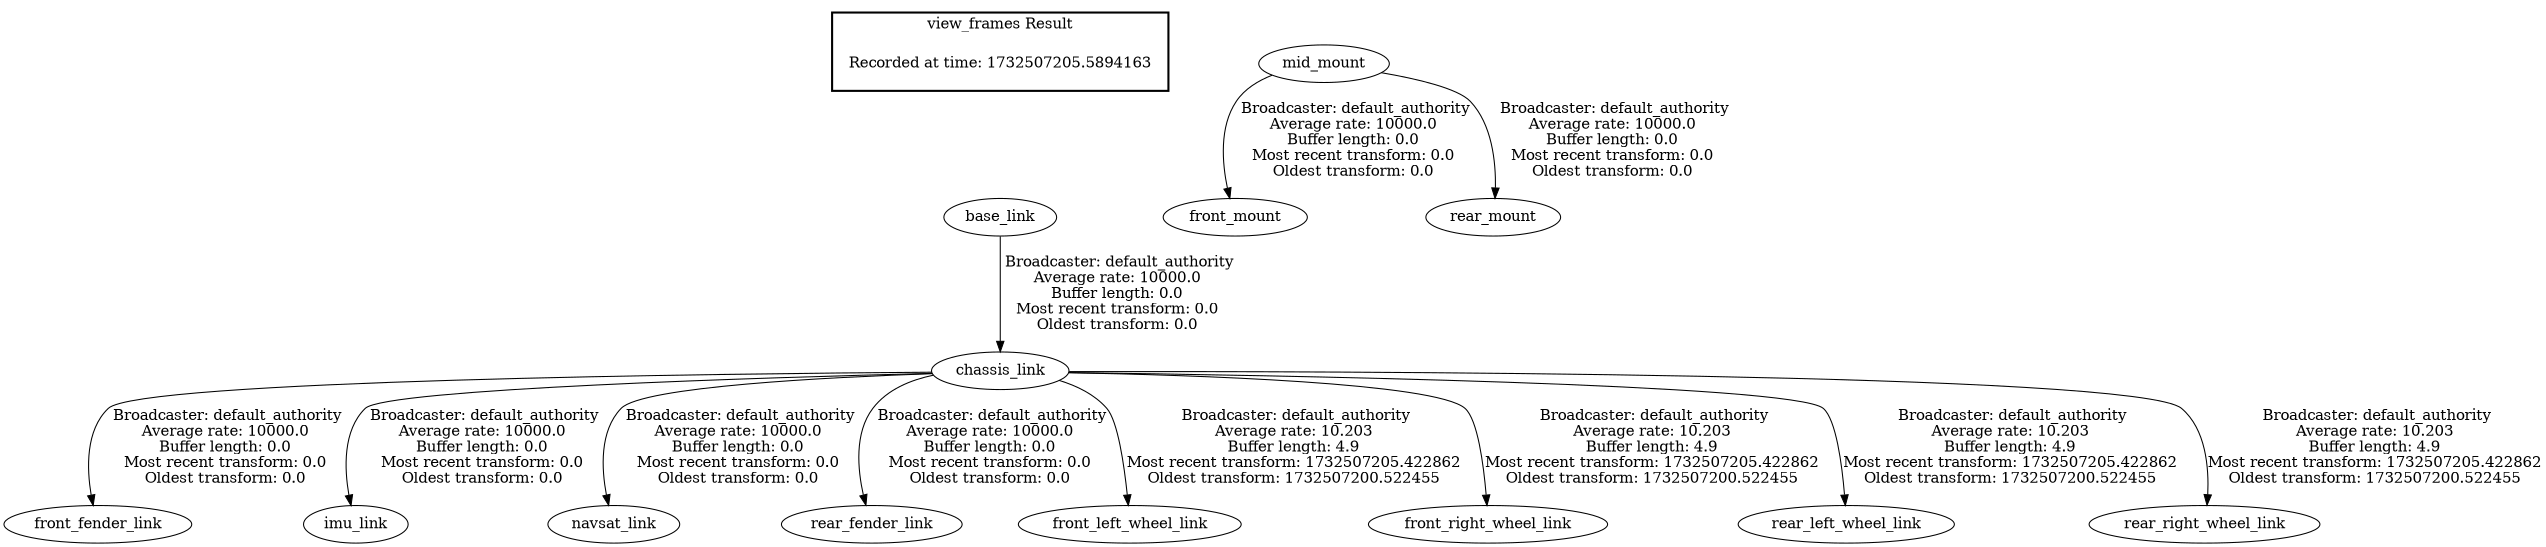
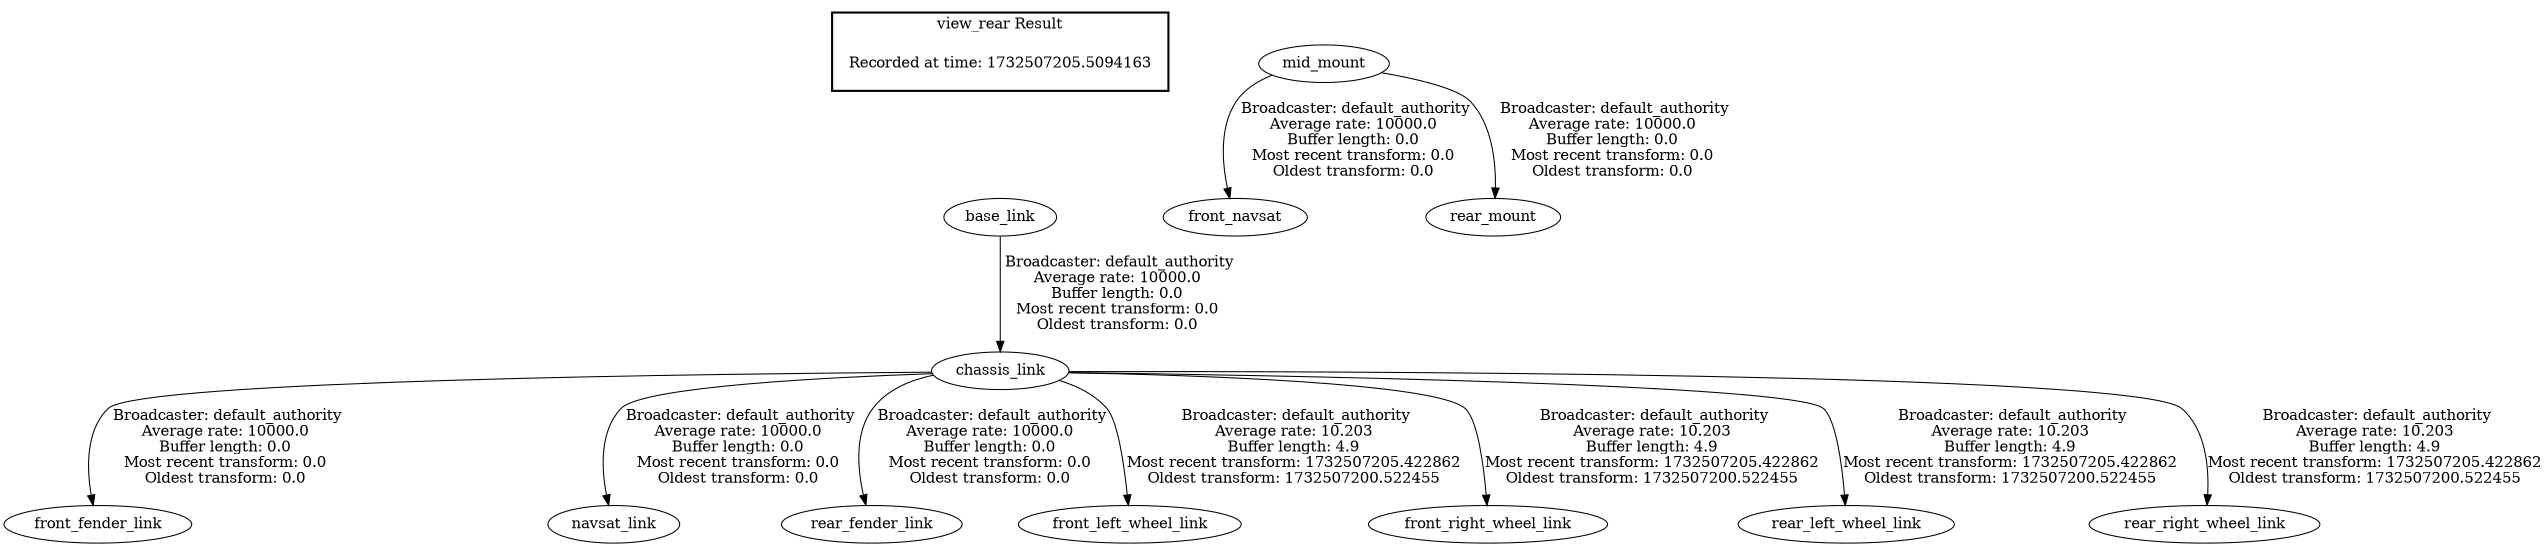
(1000, 25) -> (1000, 25)
(1000, 64) -> (1000, 64)
(1235, 217) -> (1235, 217)
(356, 524) -> none
